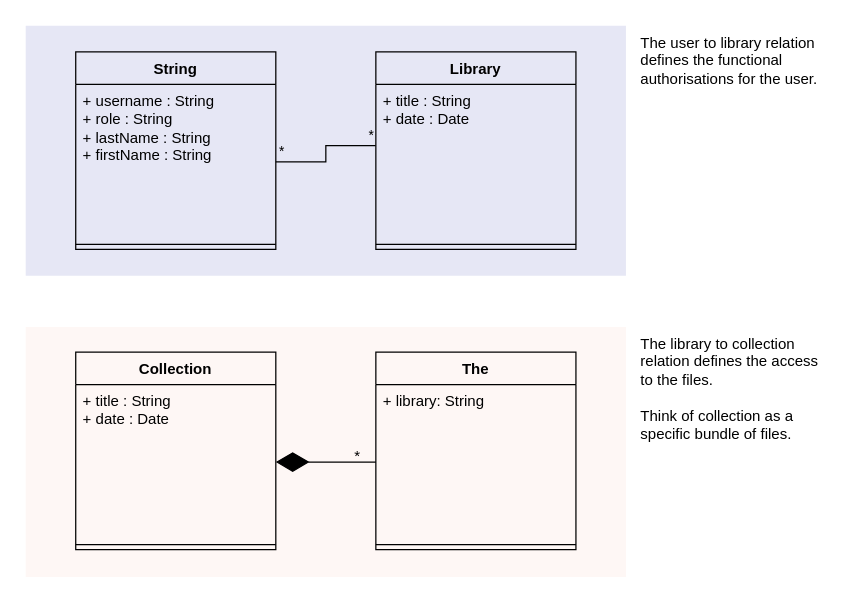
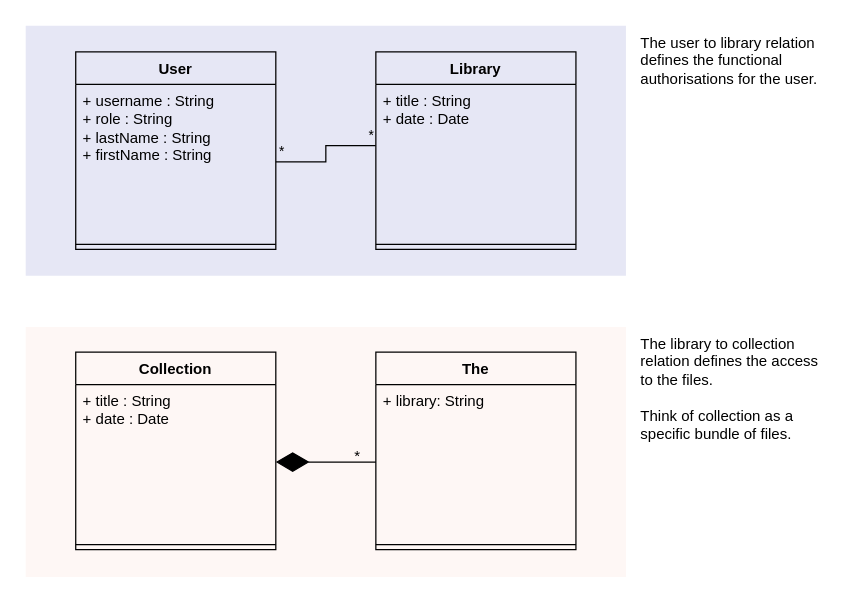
(176, 70) -> (176, 70)
